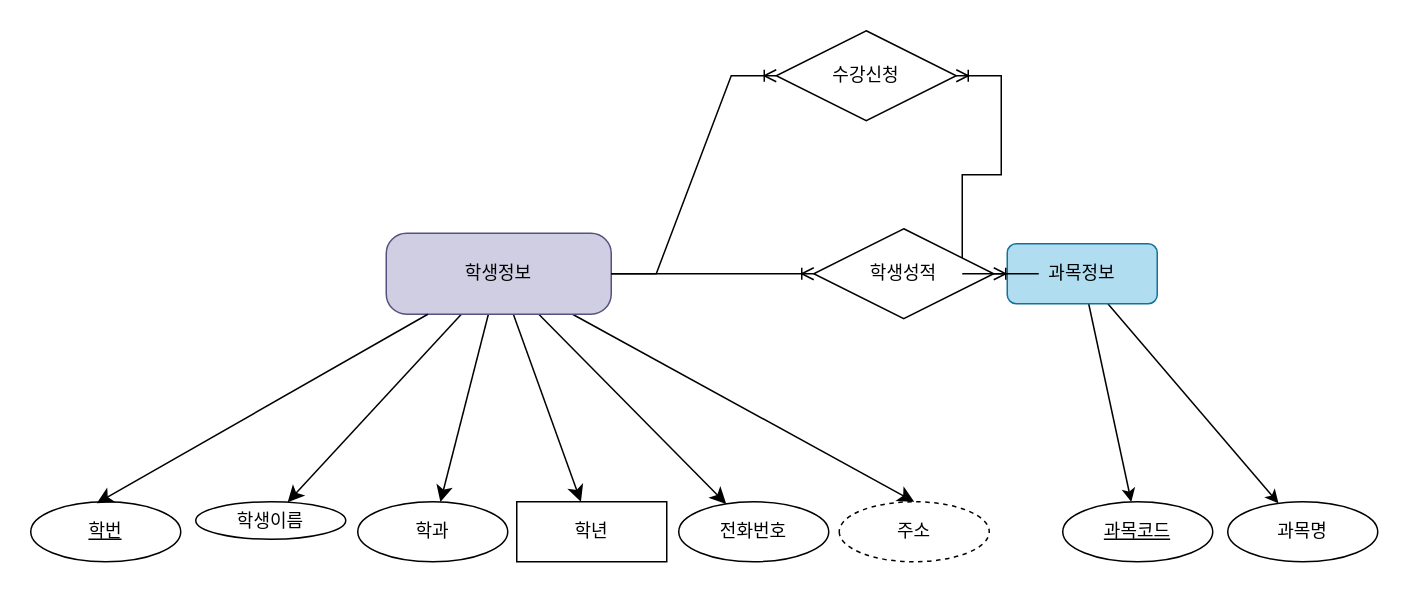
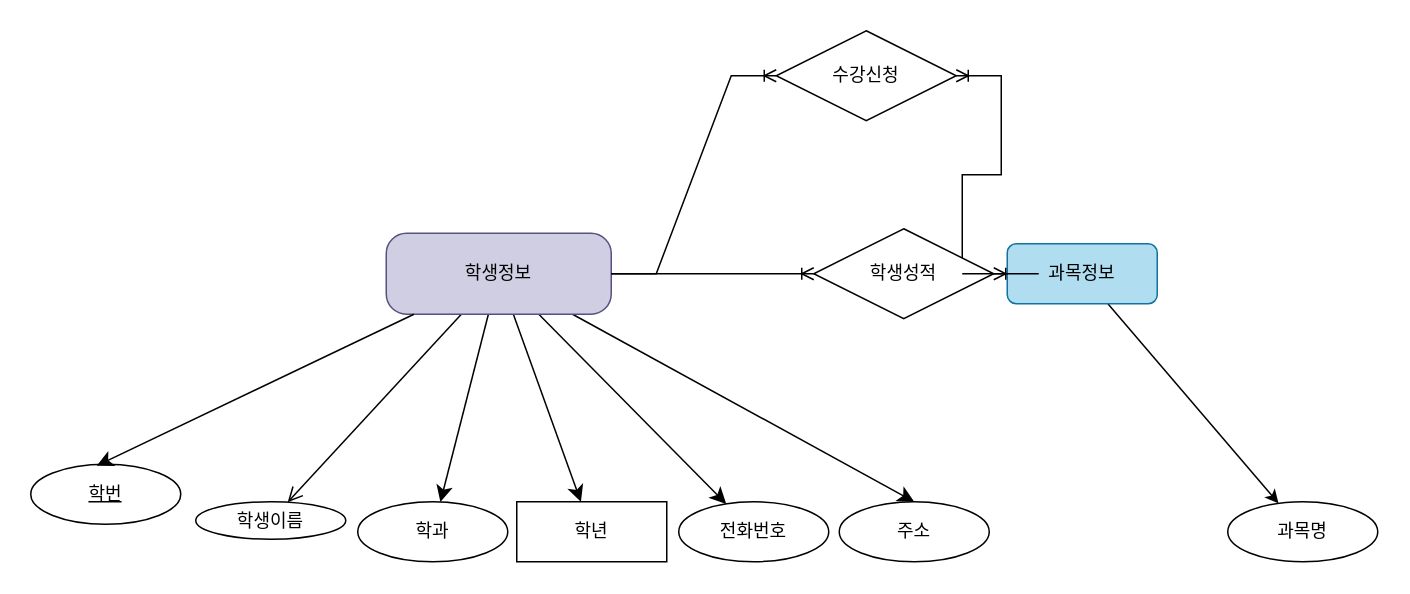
(1109, 398) -> none
(297, 492) -> (294, 495)
(106, 532) -> (106, 494)
(914, 532) -> (914, 532)
(1138, 532) -> none
